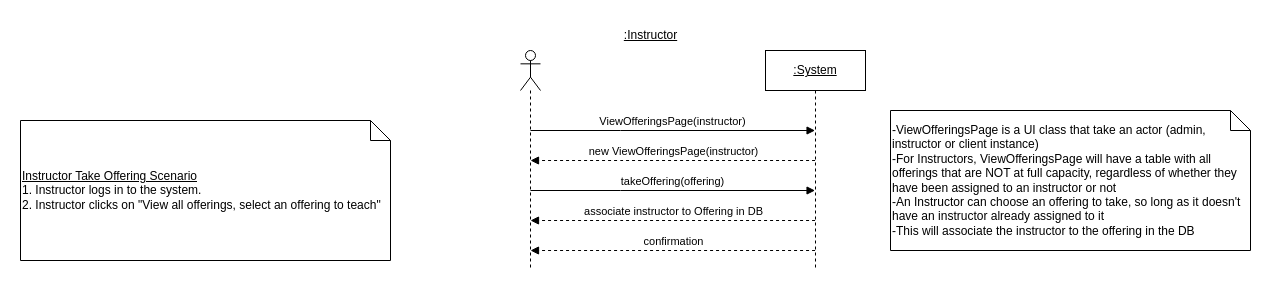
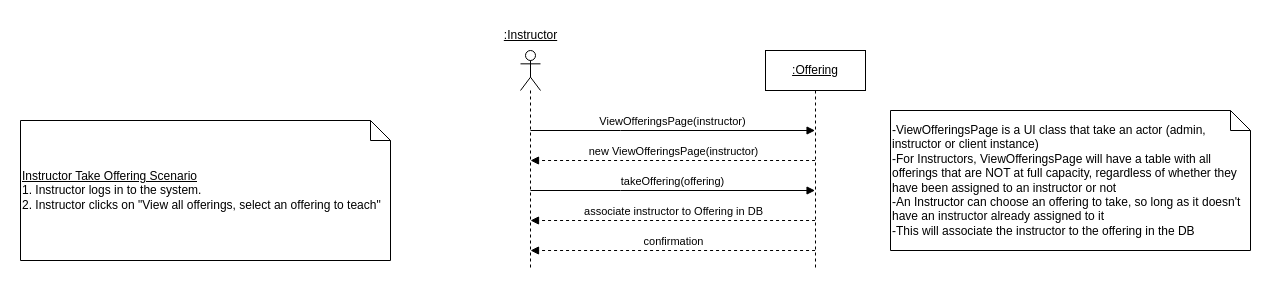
(651, 36) -> (531, 36)
(816, 71) -> (816, 71)
